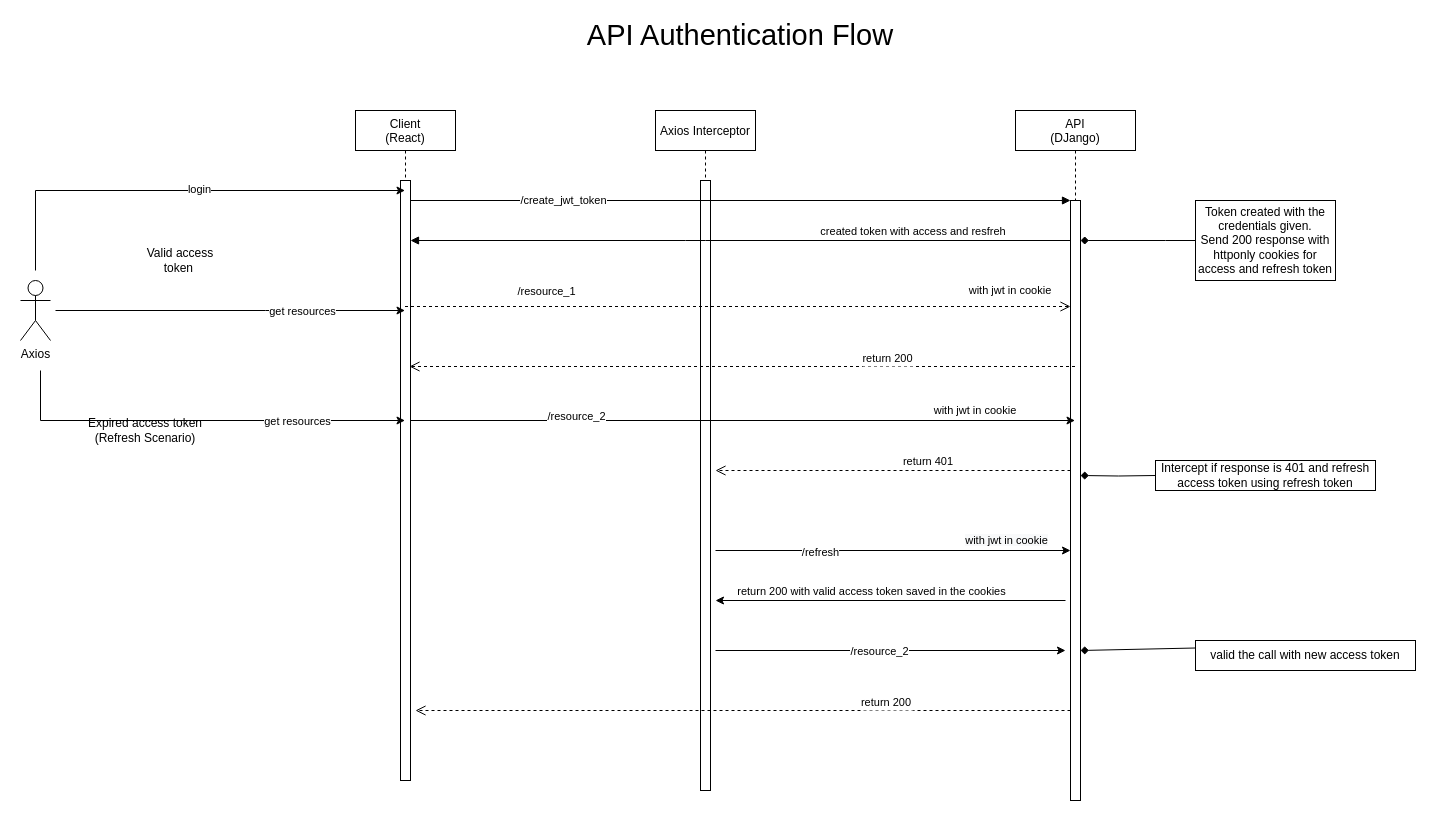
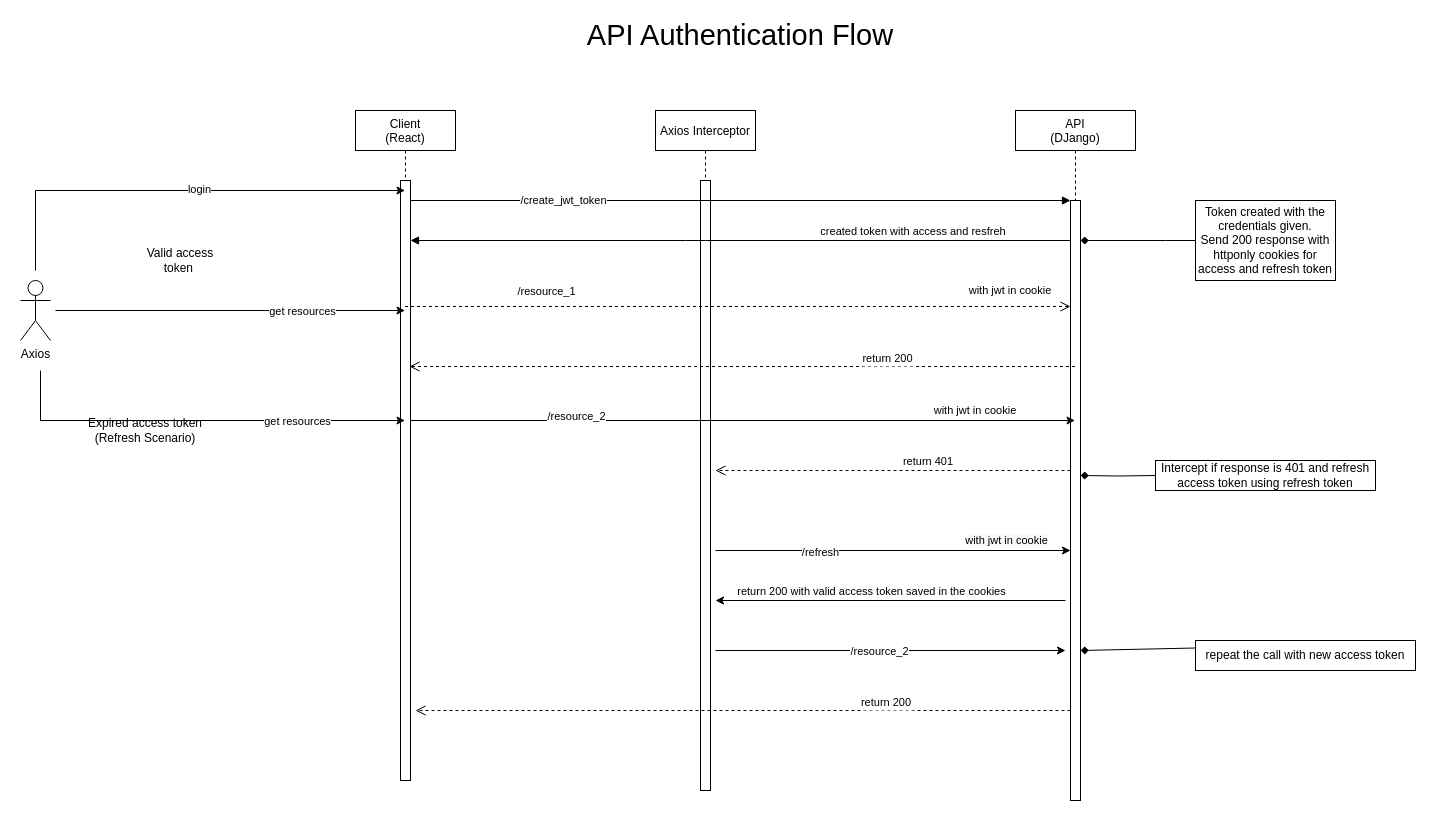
(1306, 656) -> (1306, 656)
